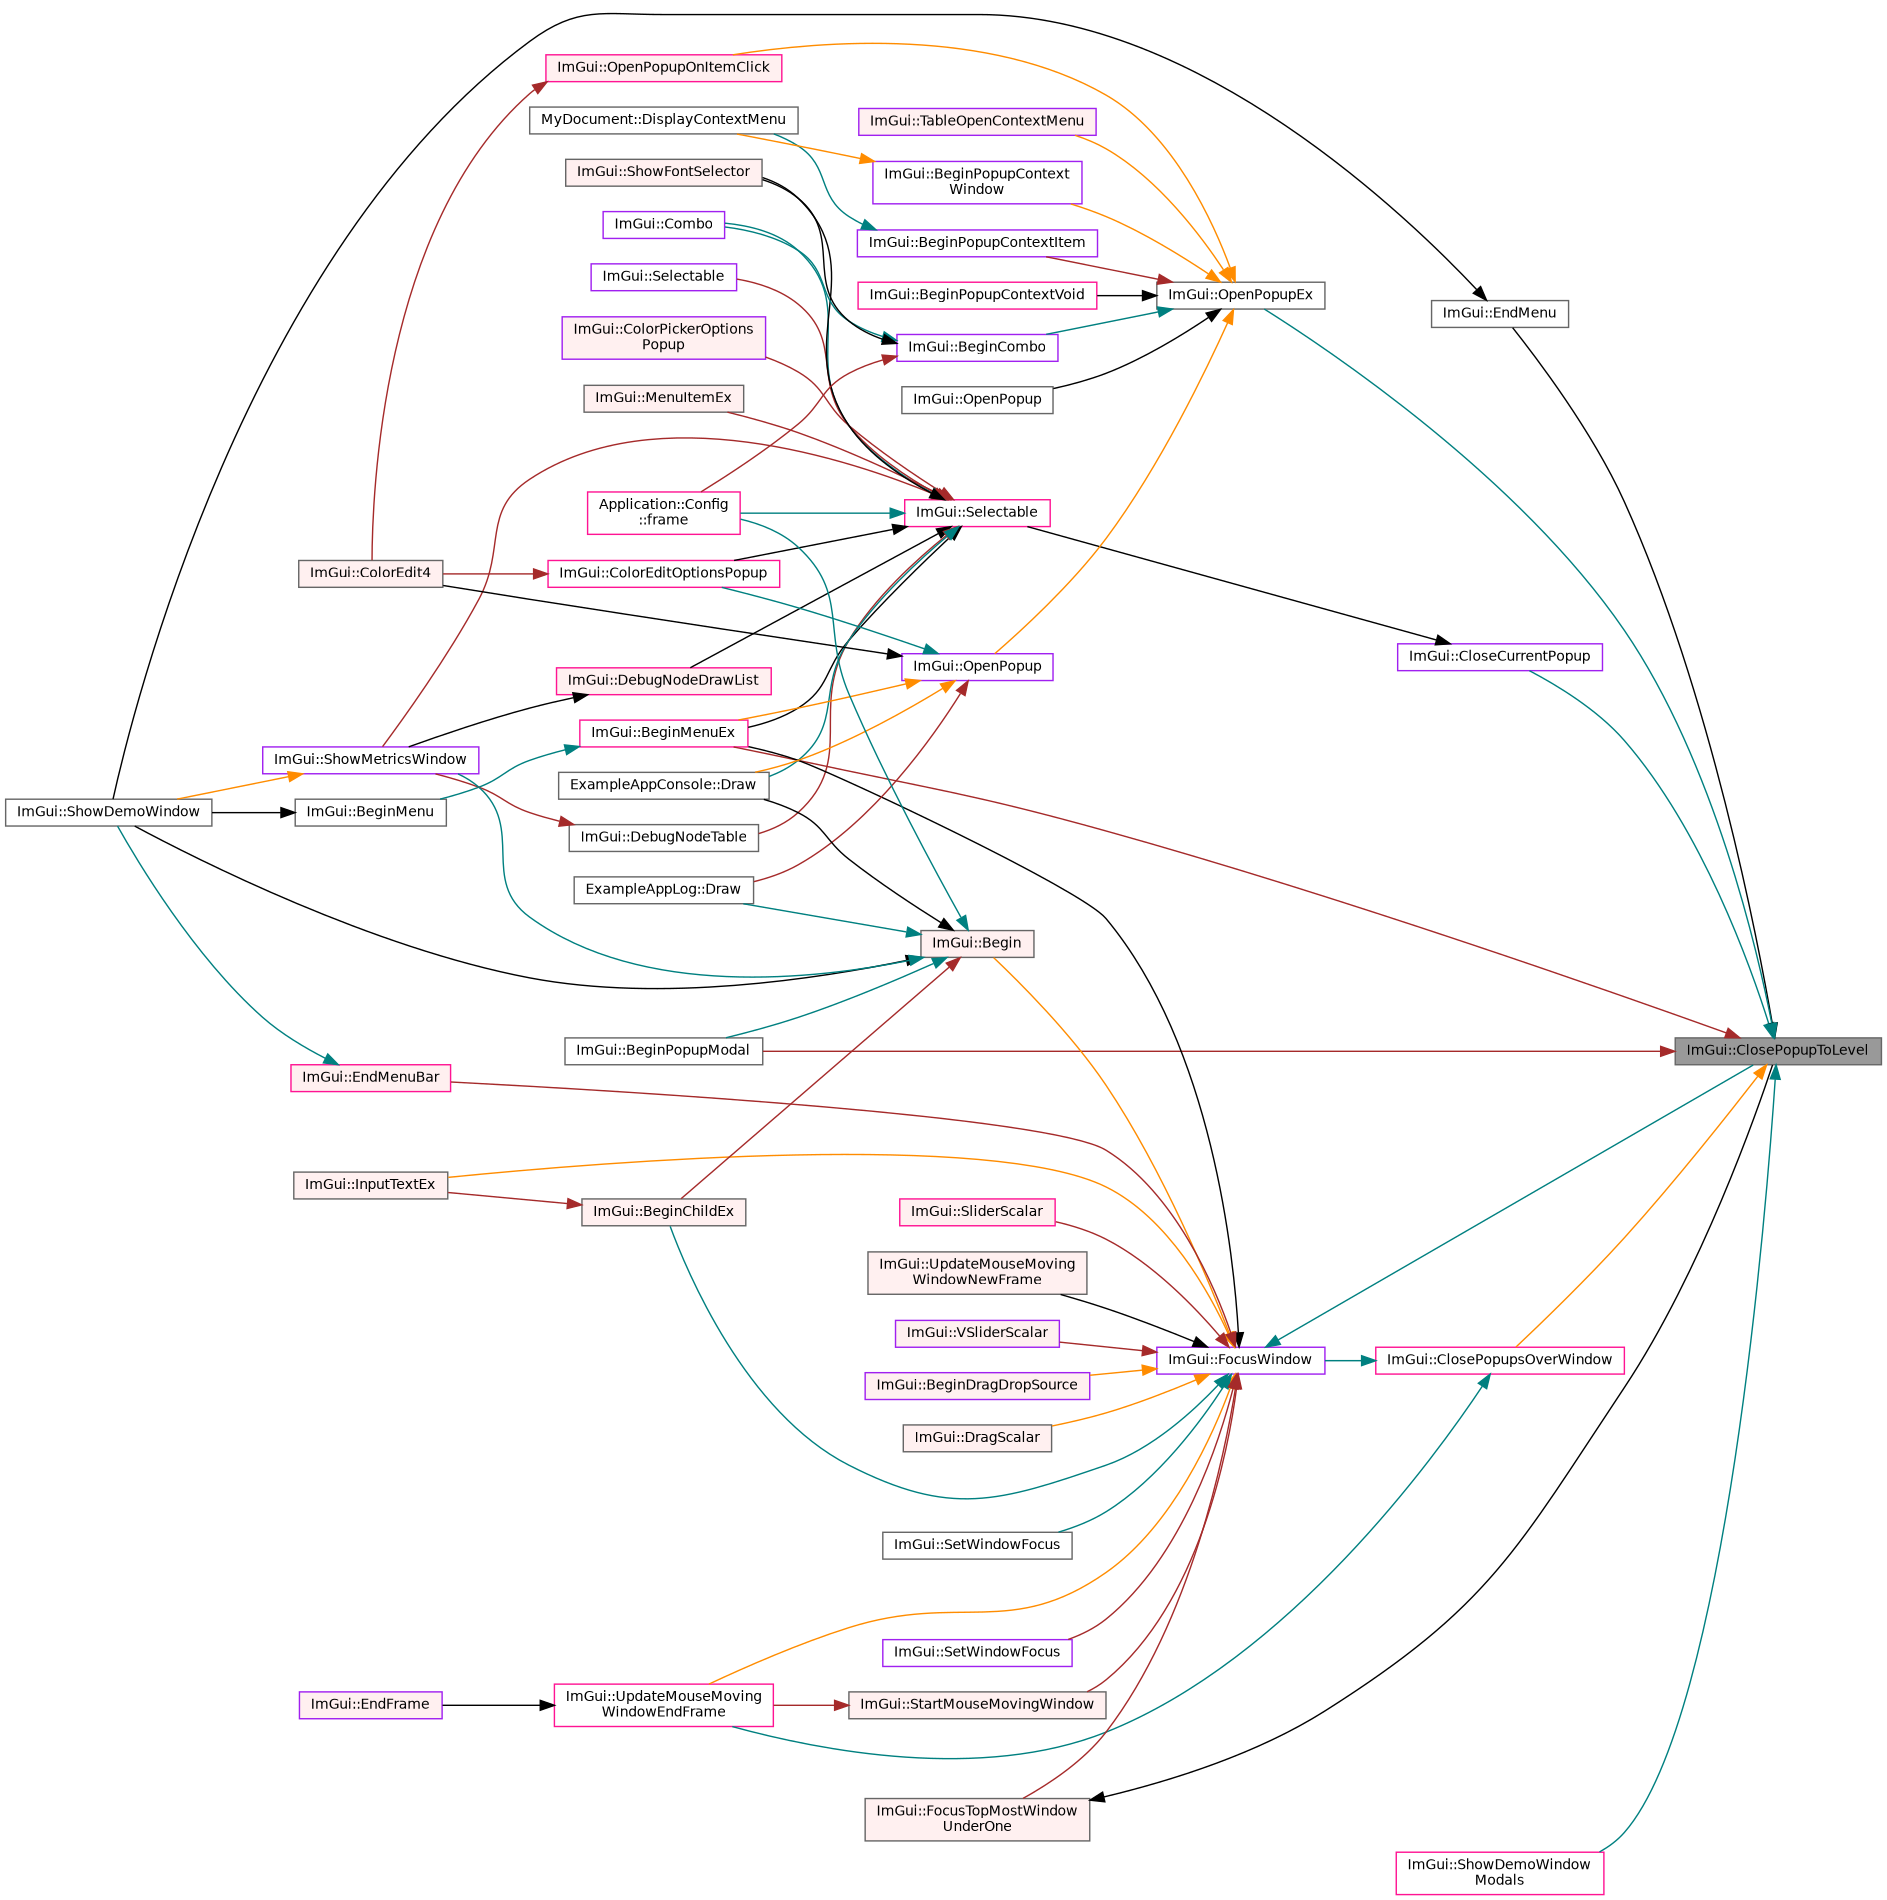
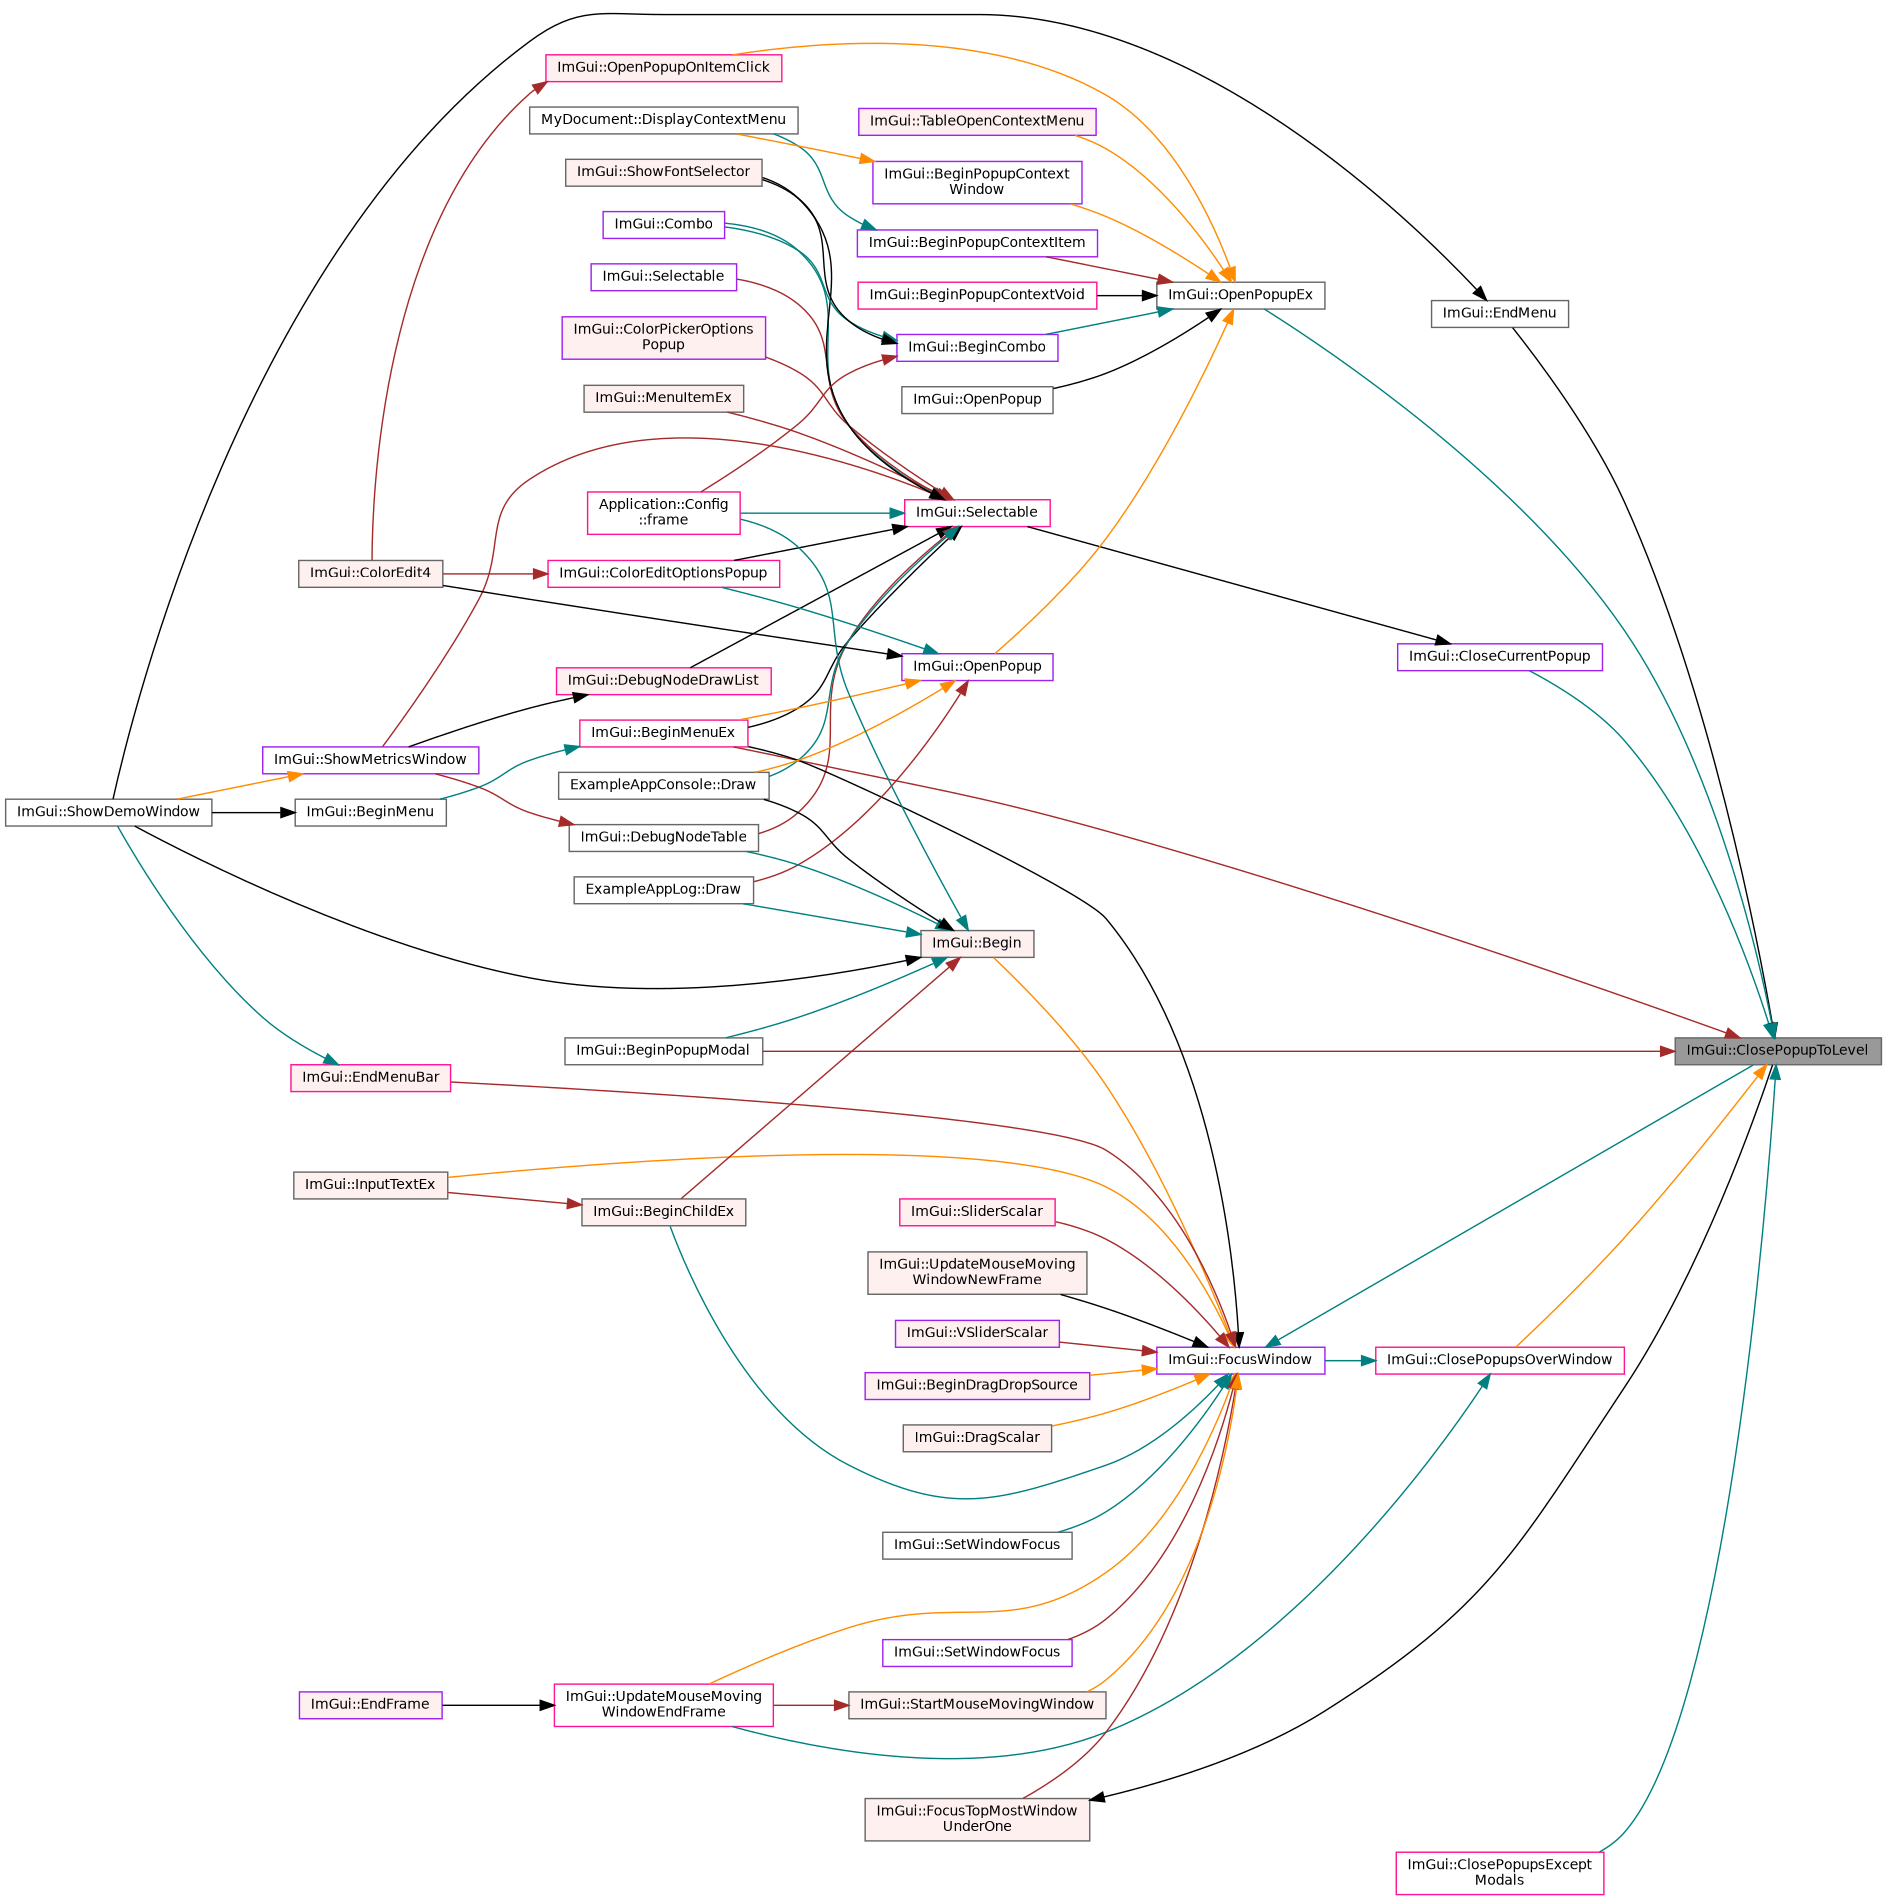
(631, 963) -> (844, 882)
(1160, 1618) -> (1160, 1618)
(1500, 1873) -> (1500, 1873)
